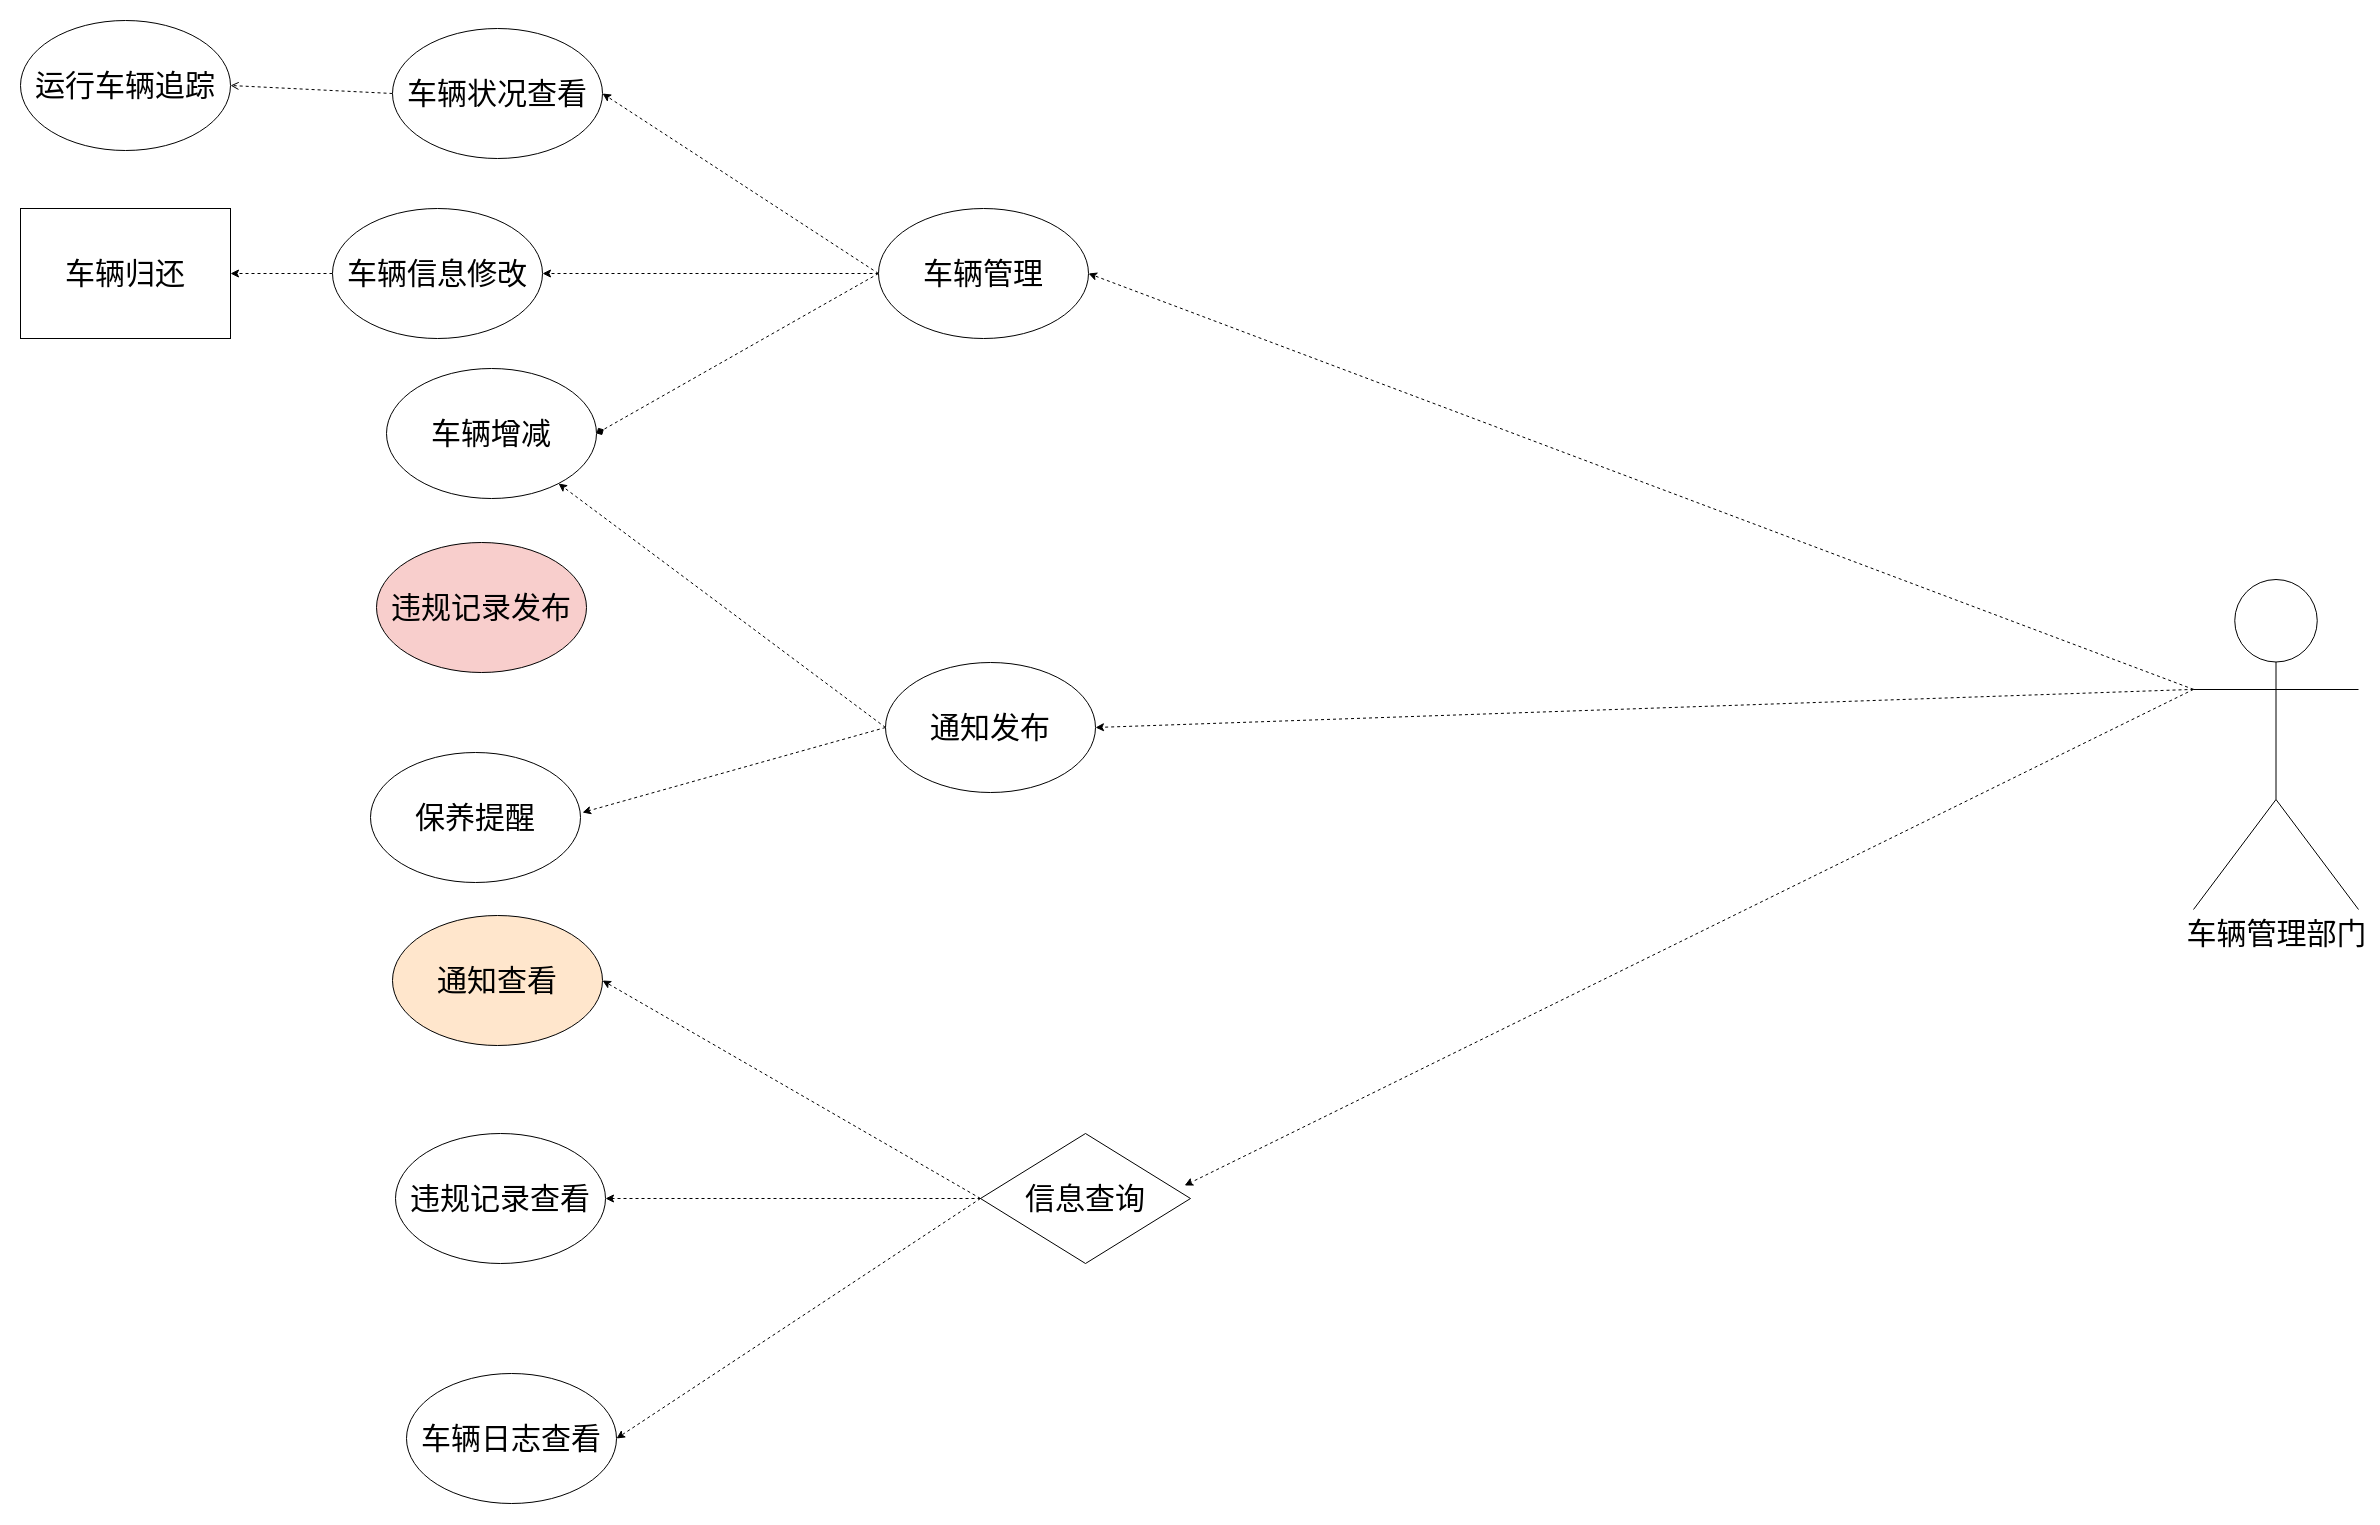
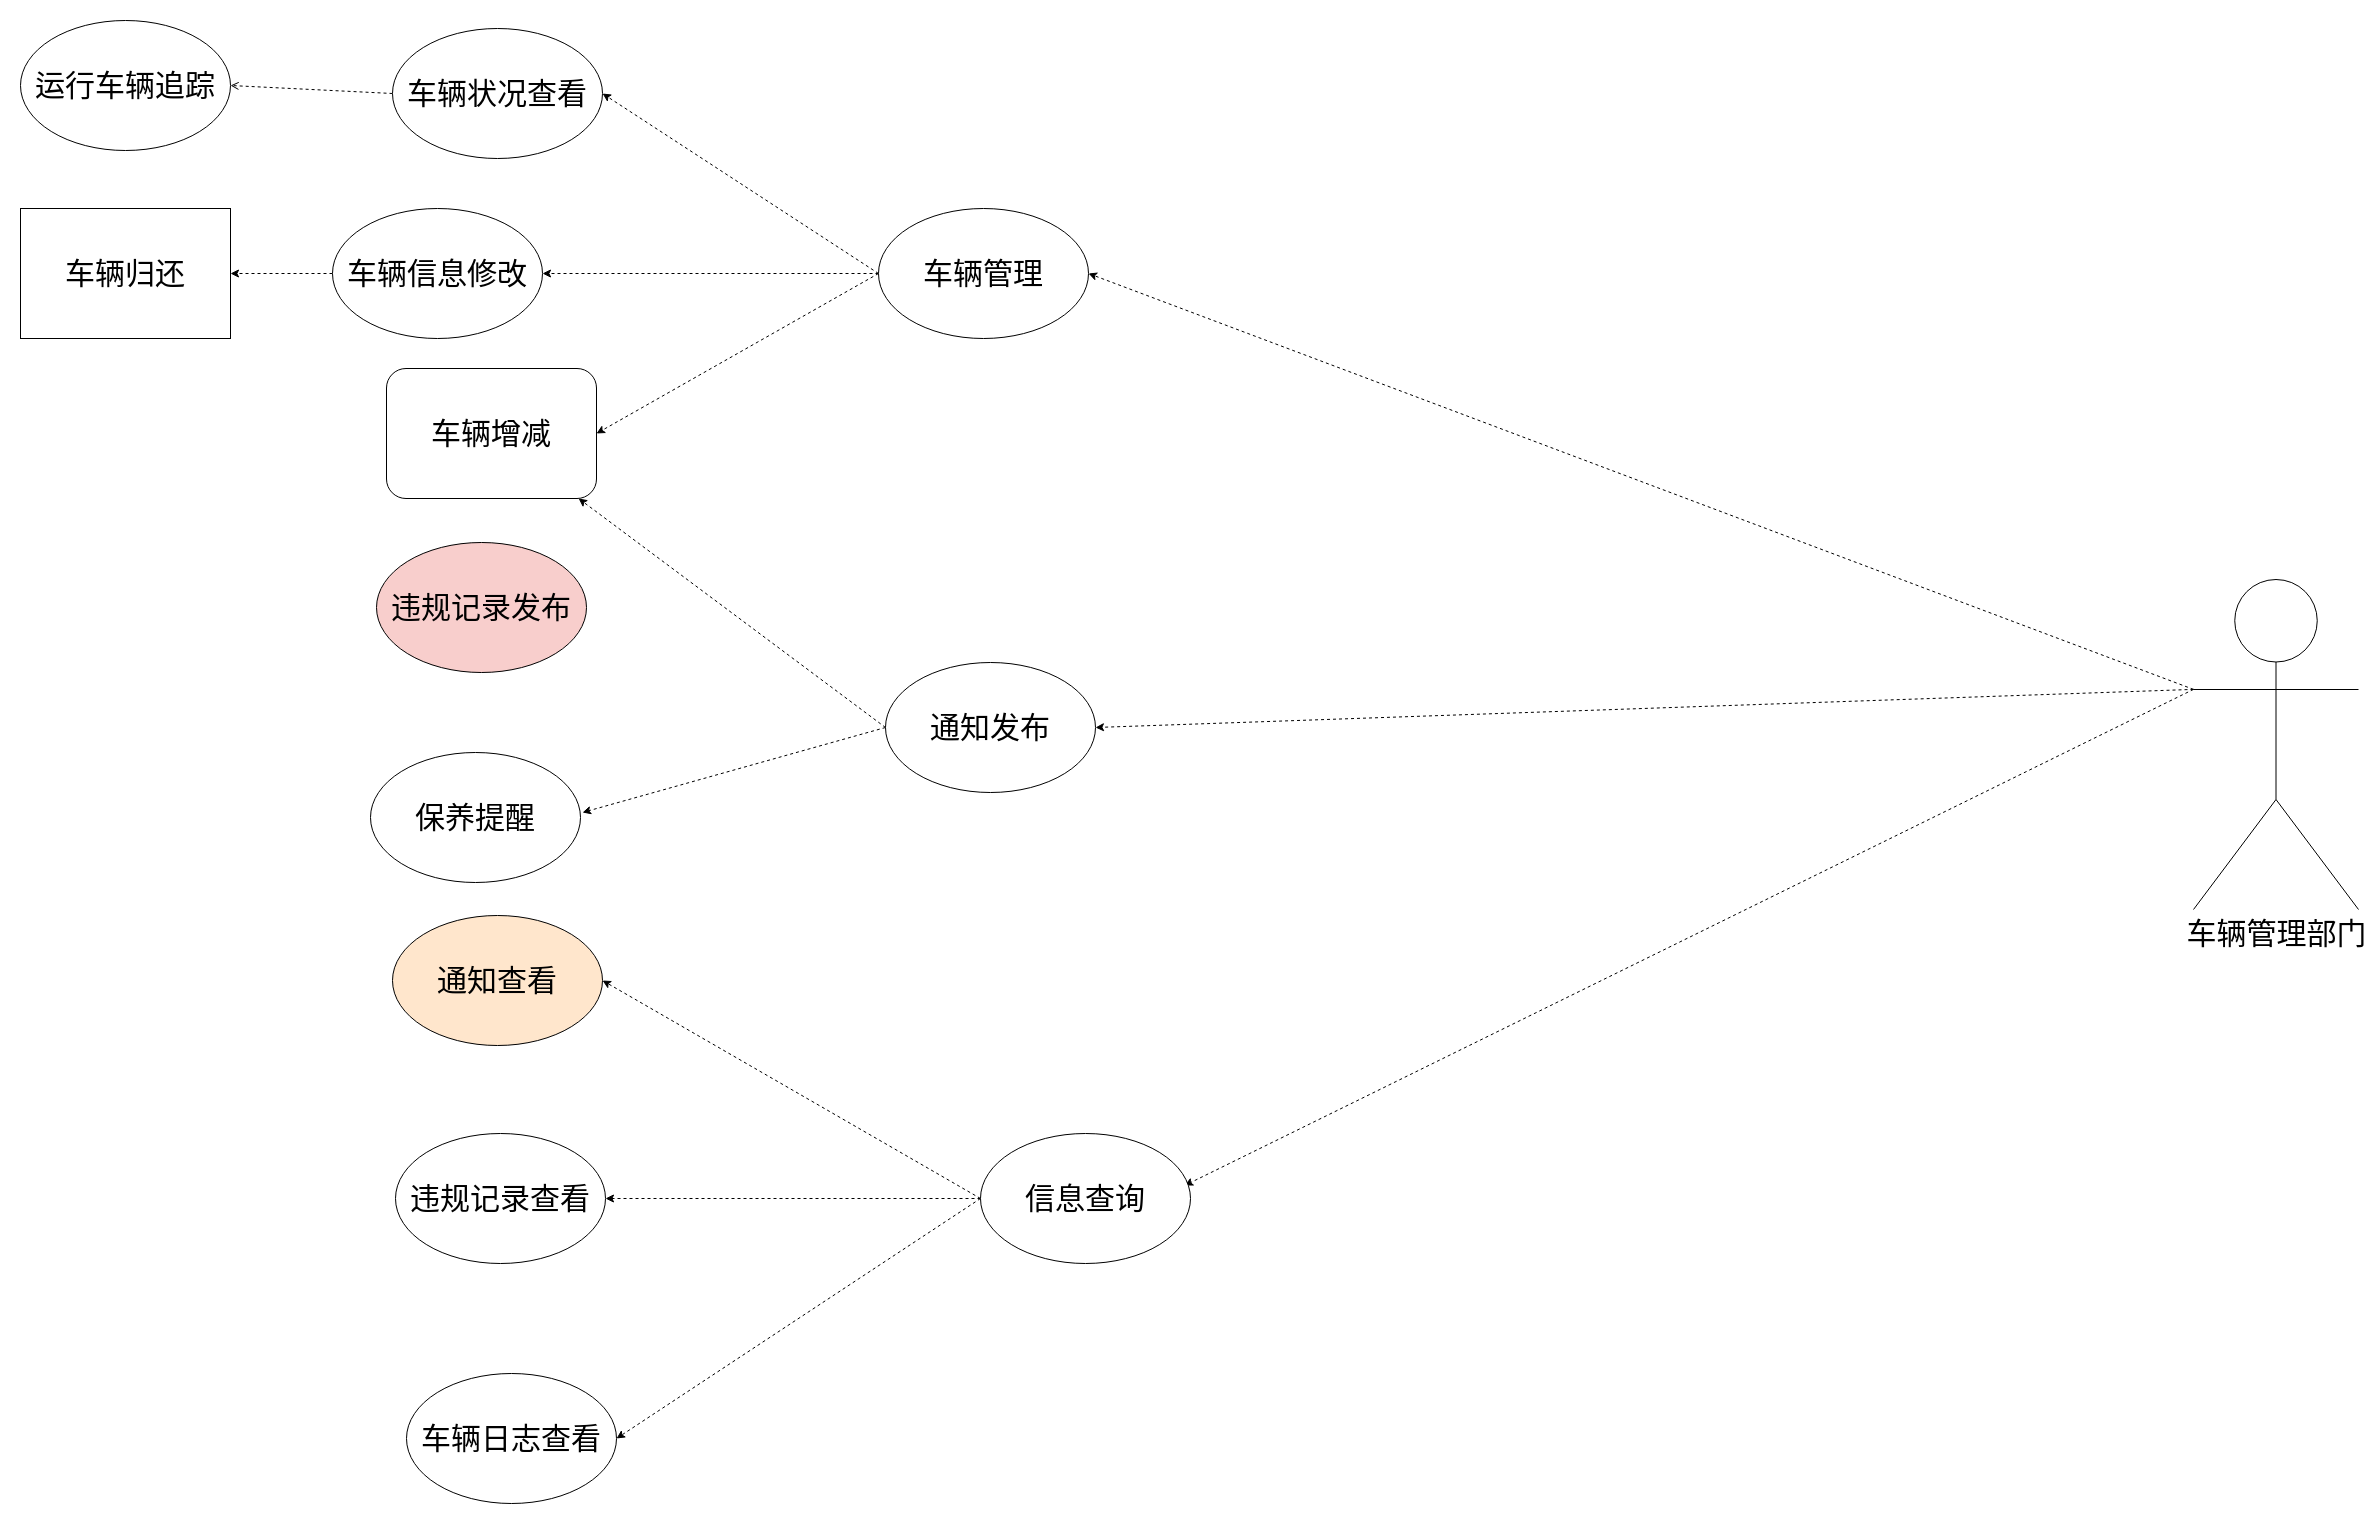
(604, 429) -> (604, 429)
(492, 434) -> (492, 434)
(1086, 1199) -> (1086, 1199)
